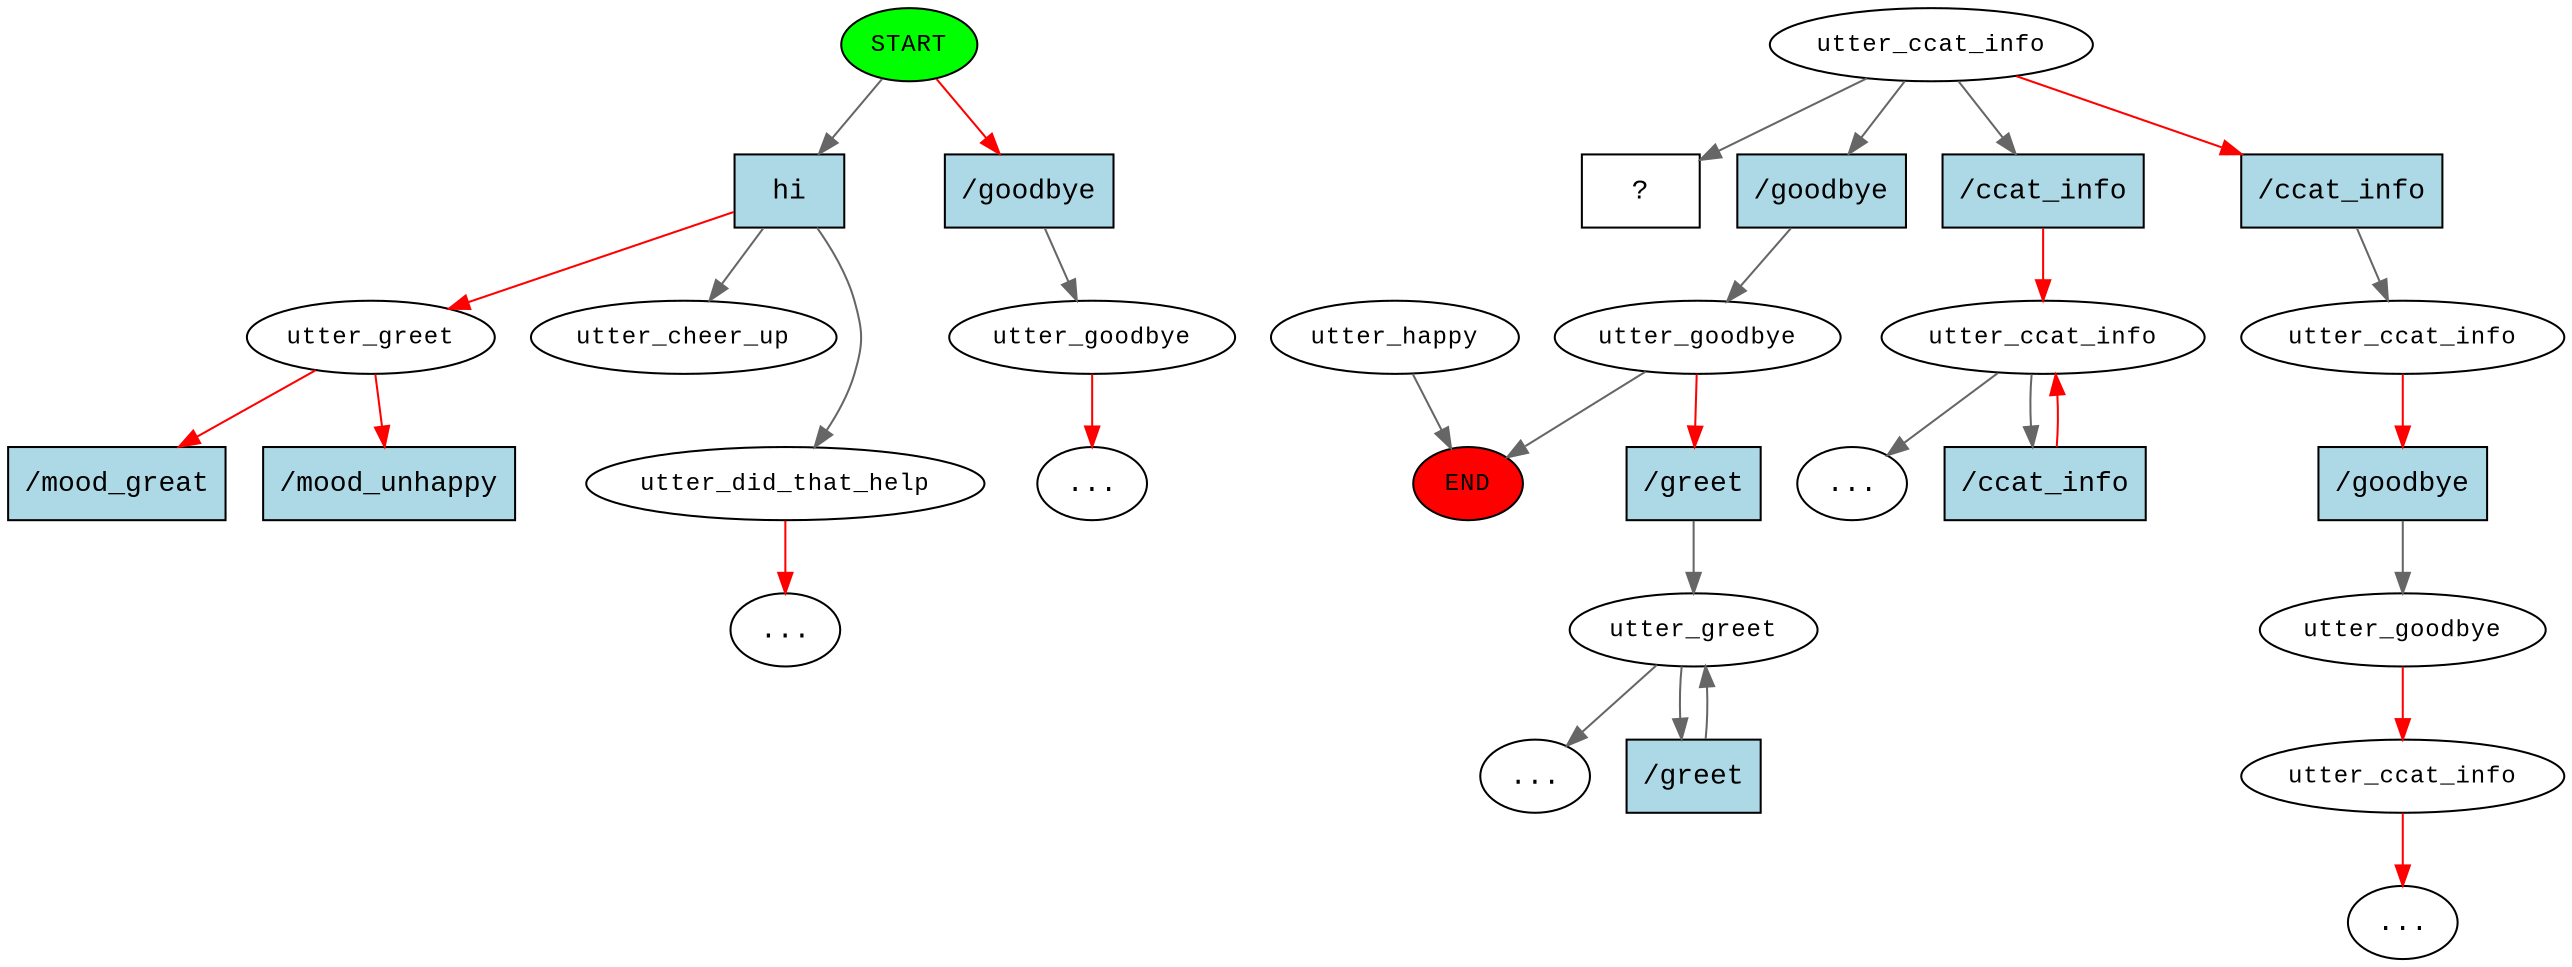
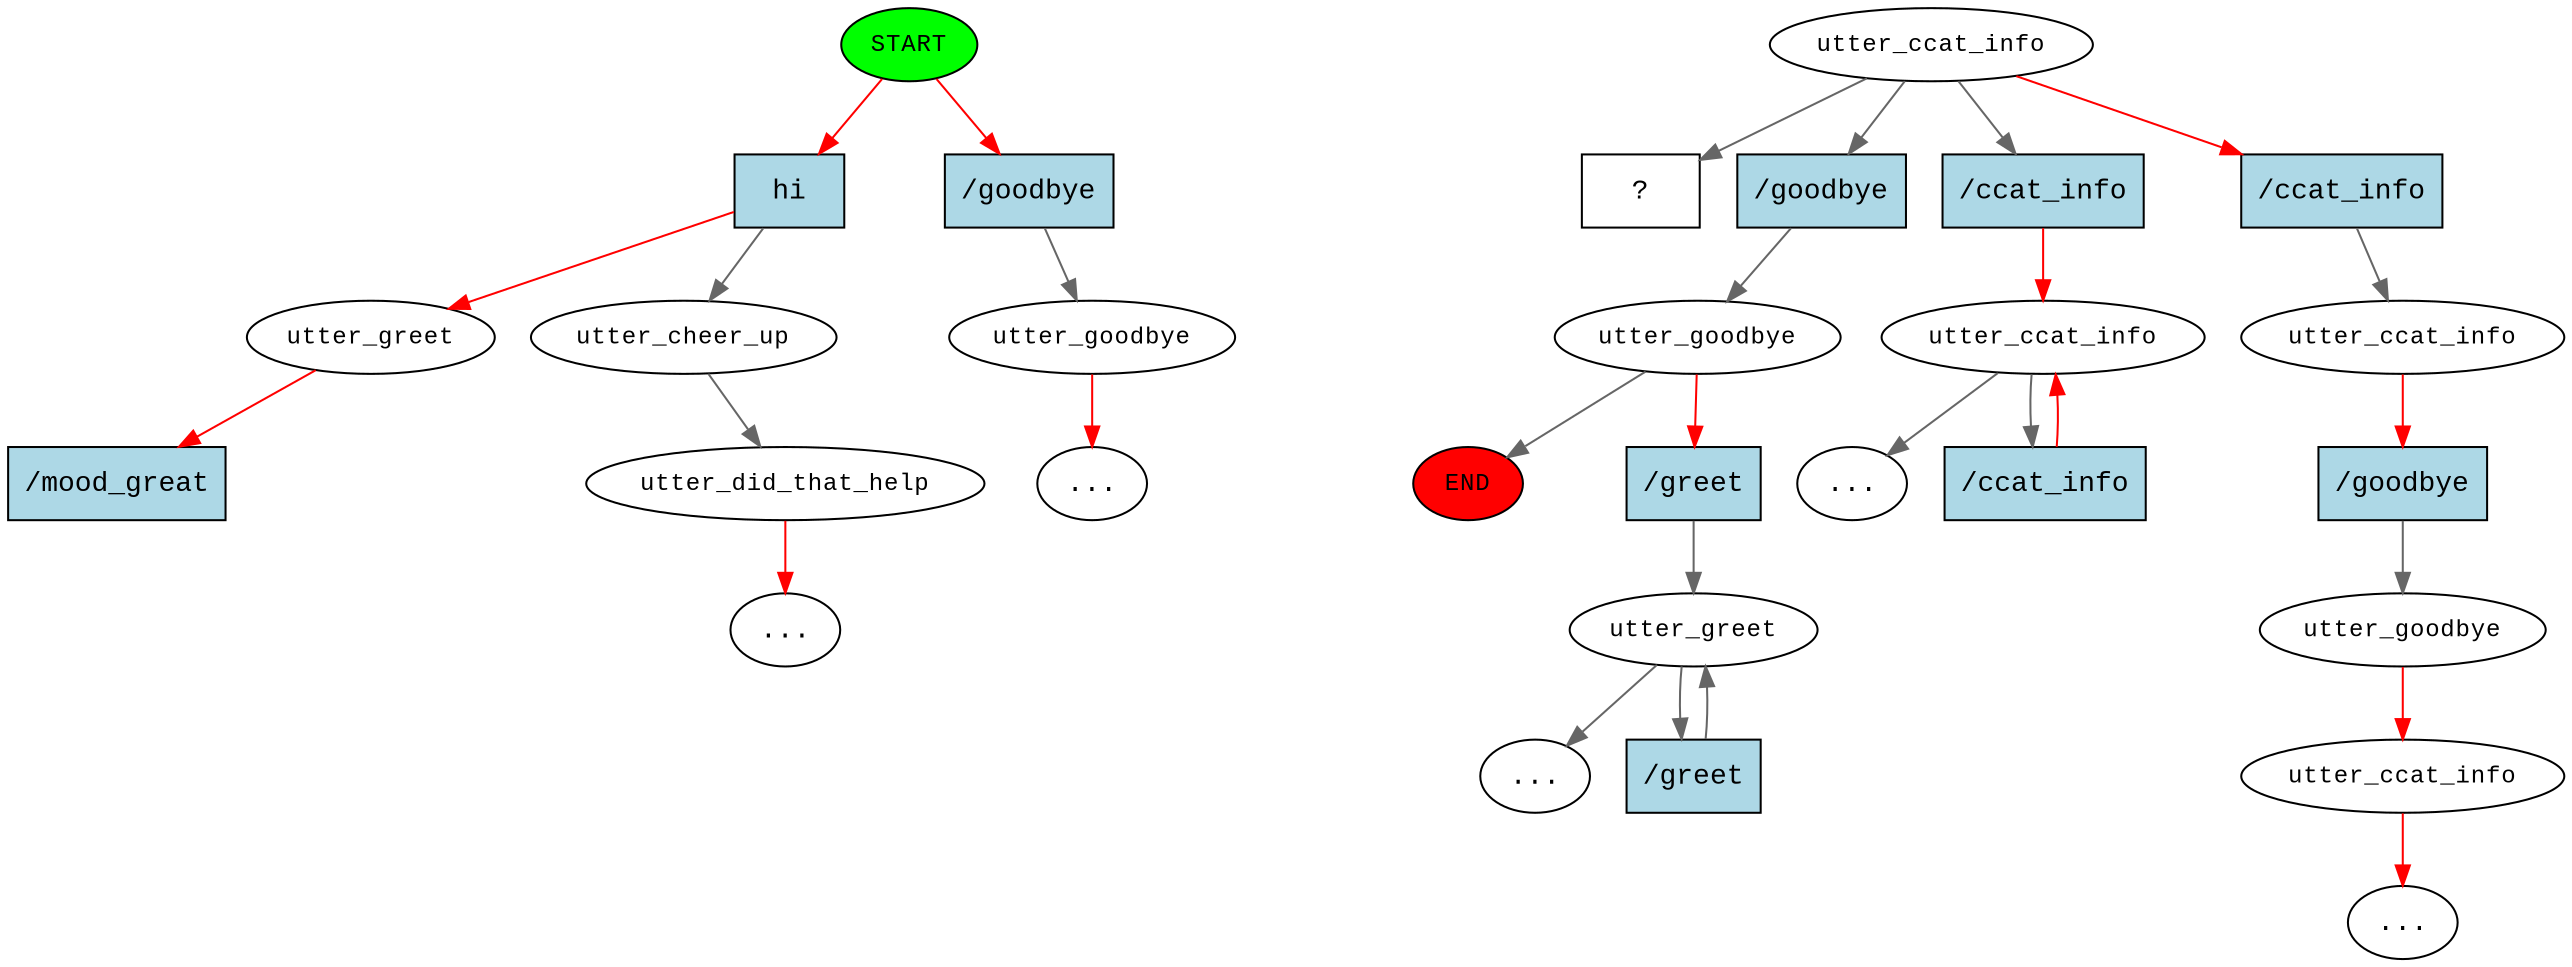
(857, 108) -> (857, 108)
(860, 328) -> (728, 402)
(1395, 337) -> none
(389, 484) -> none
